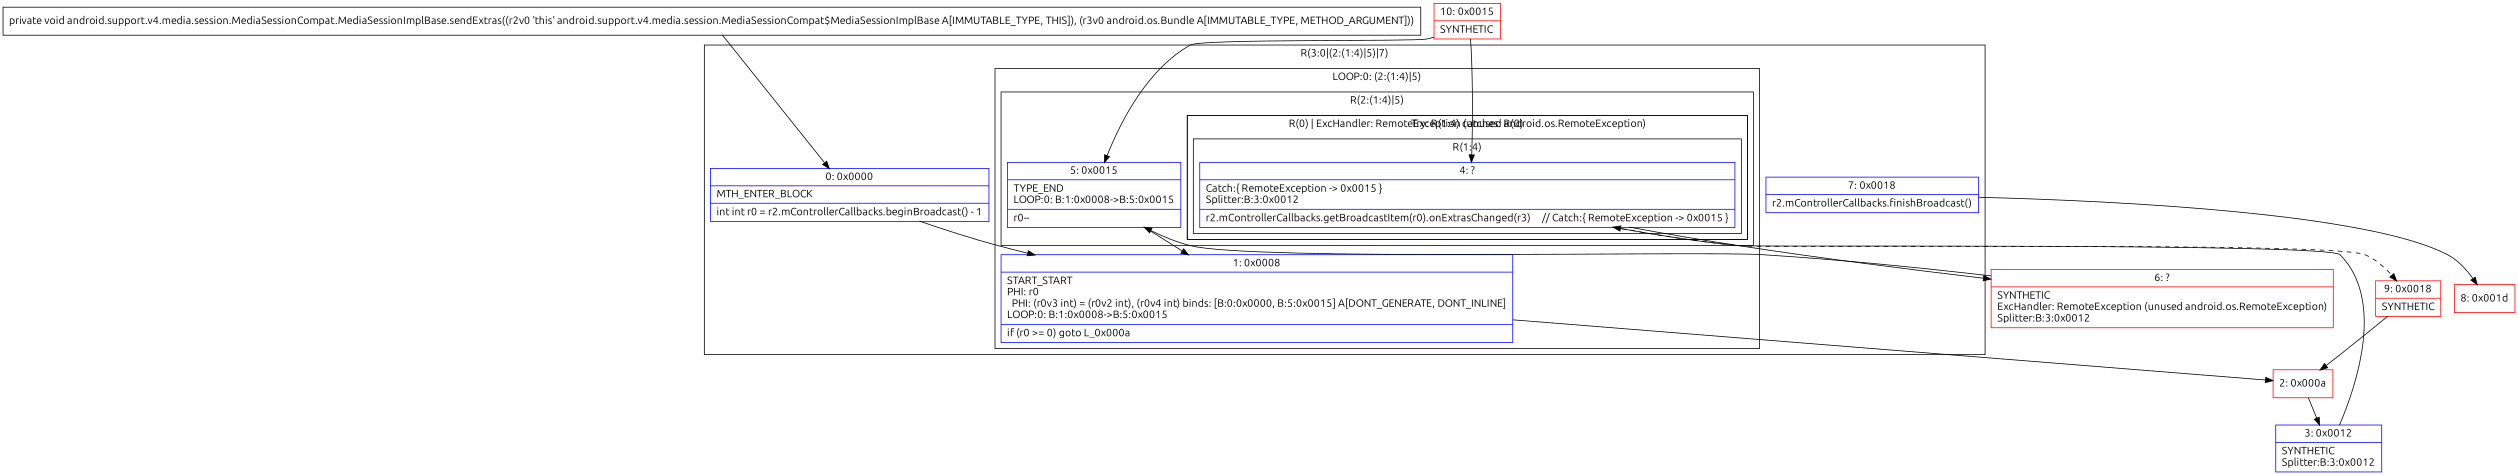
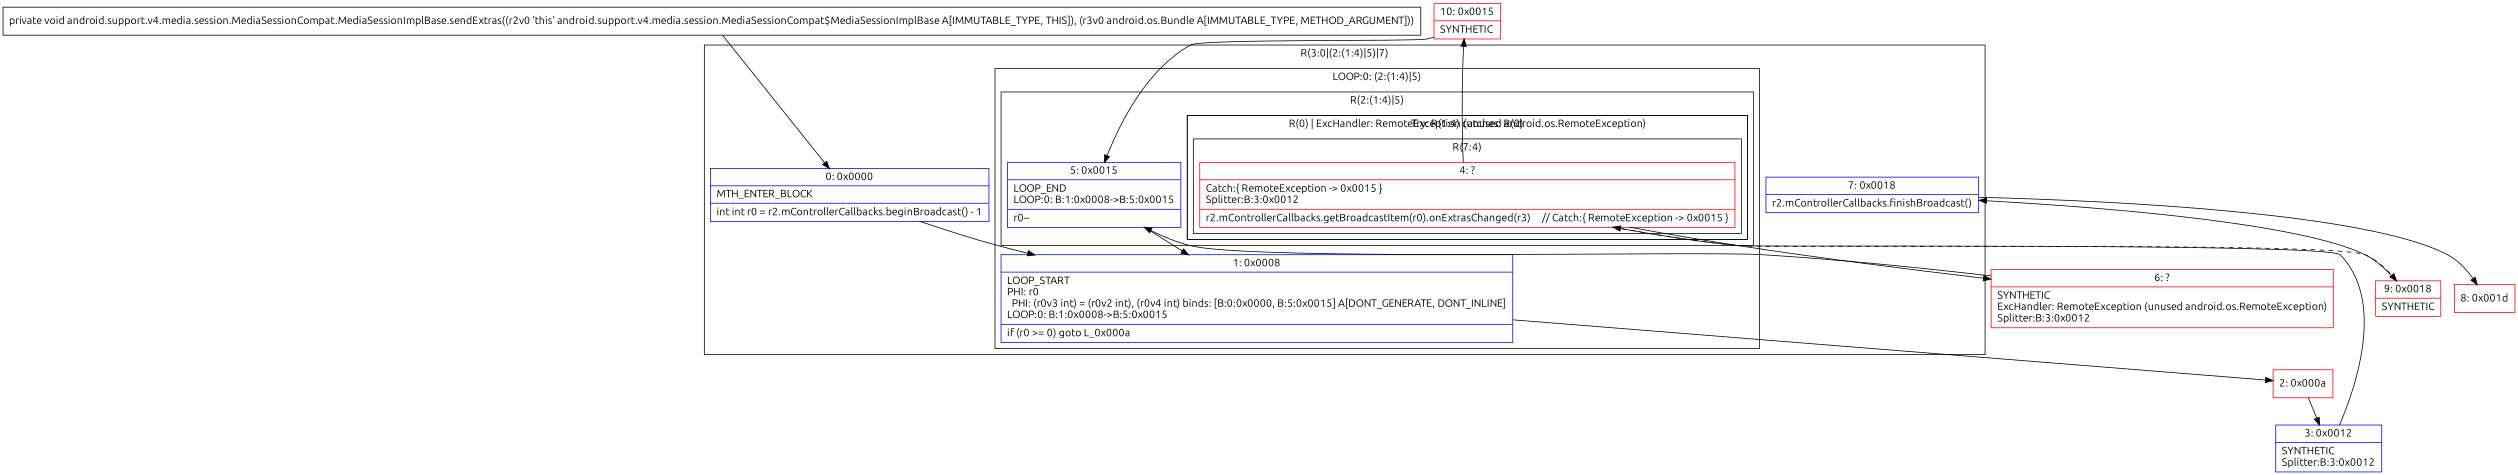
(1472, 97) -> (1462, 104)
(1467, 148) -> (1467, 148)
(1039, 188) -> (1040, 188)
(1467, 195) -> (1467, 195)
(1040, 281) -> (1039, 281)
(2357, 341) -> (2198, 219)
